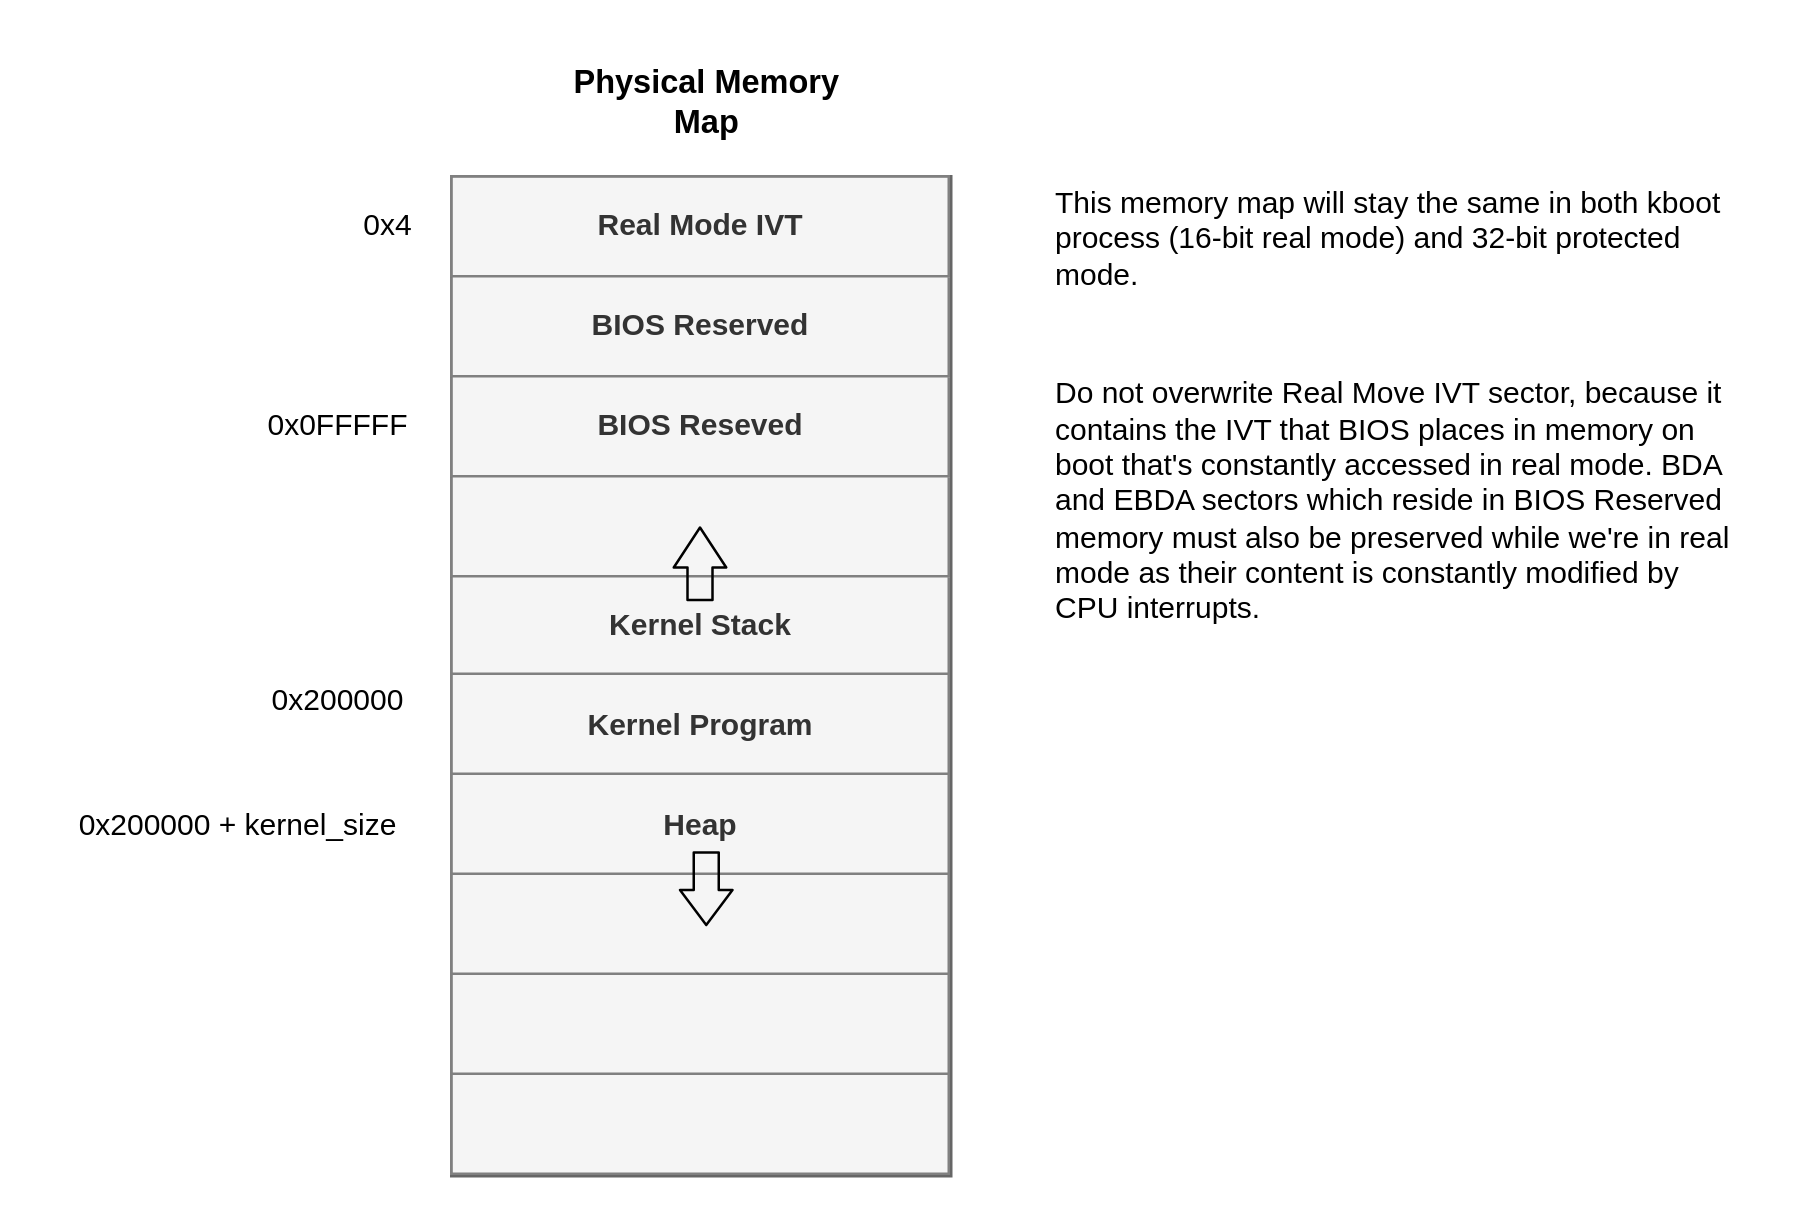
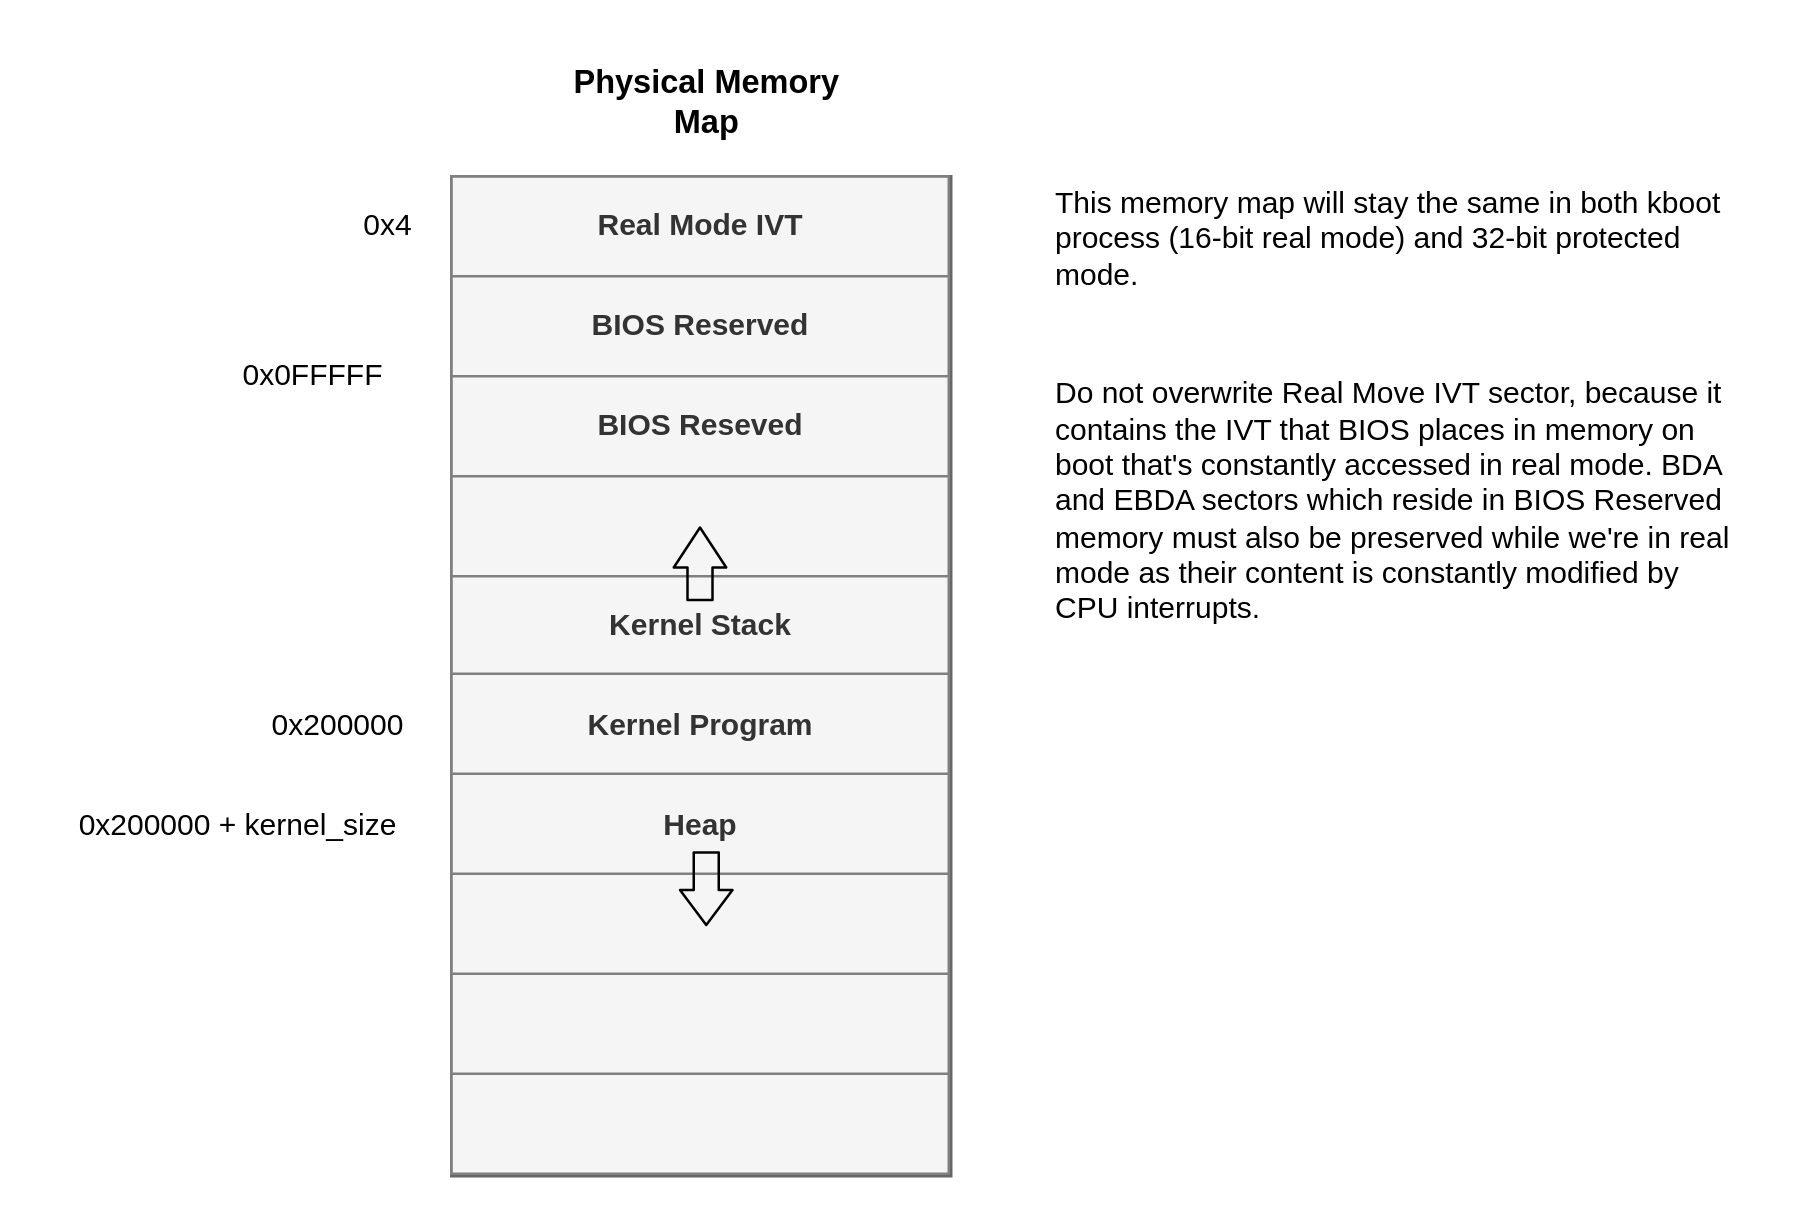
(339, 426) -> (314, 376)
(339, 701) -> (339, 726)
